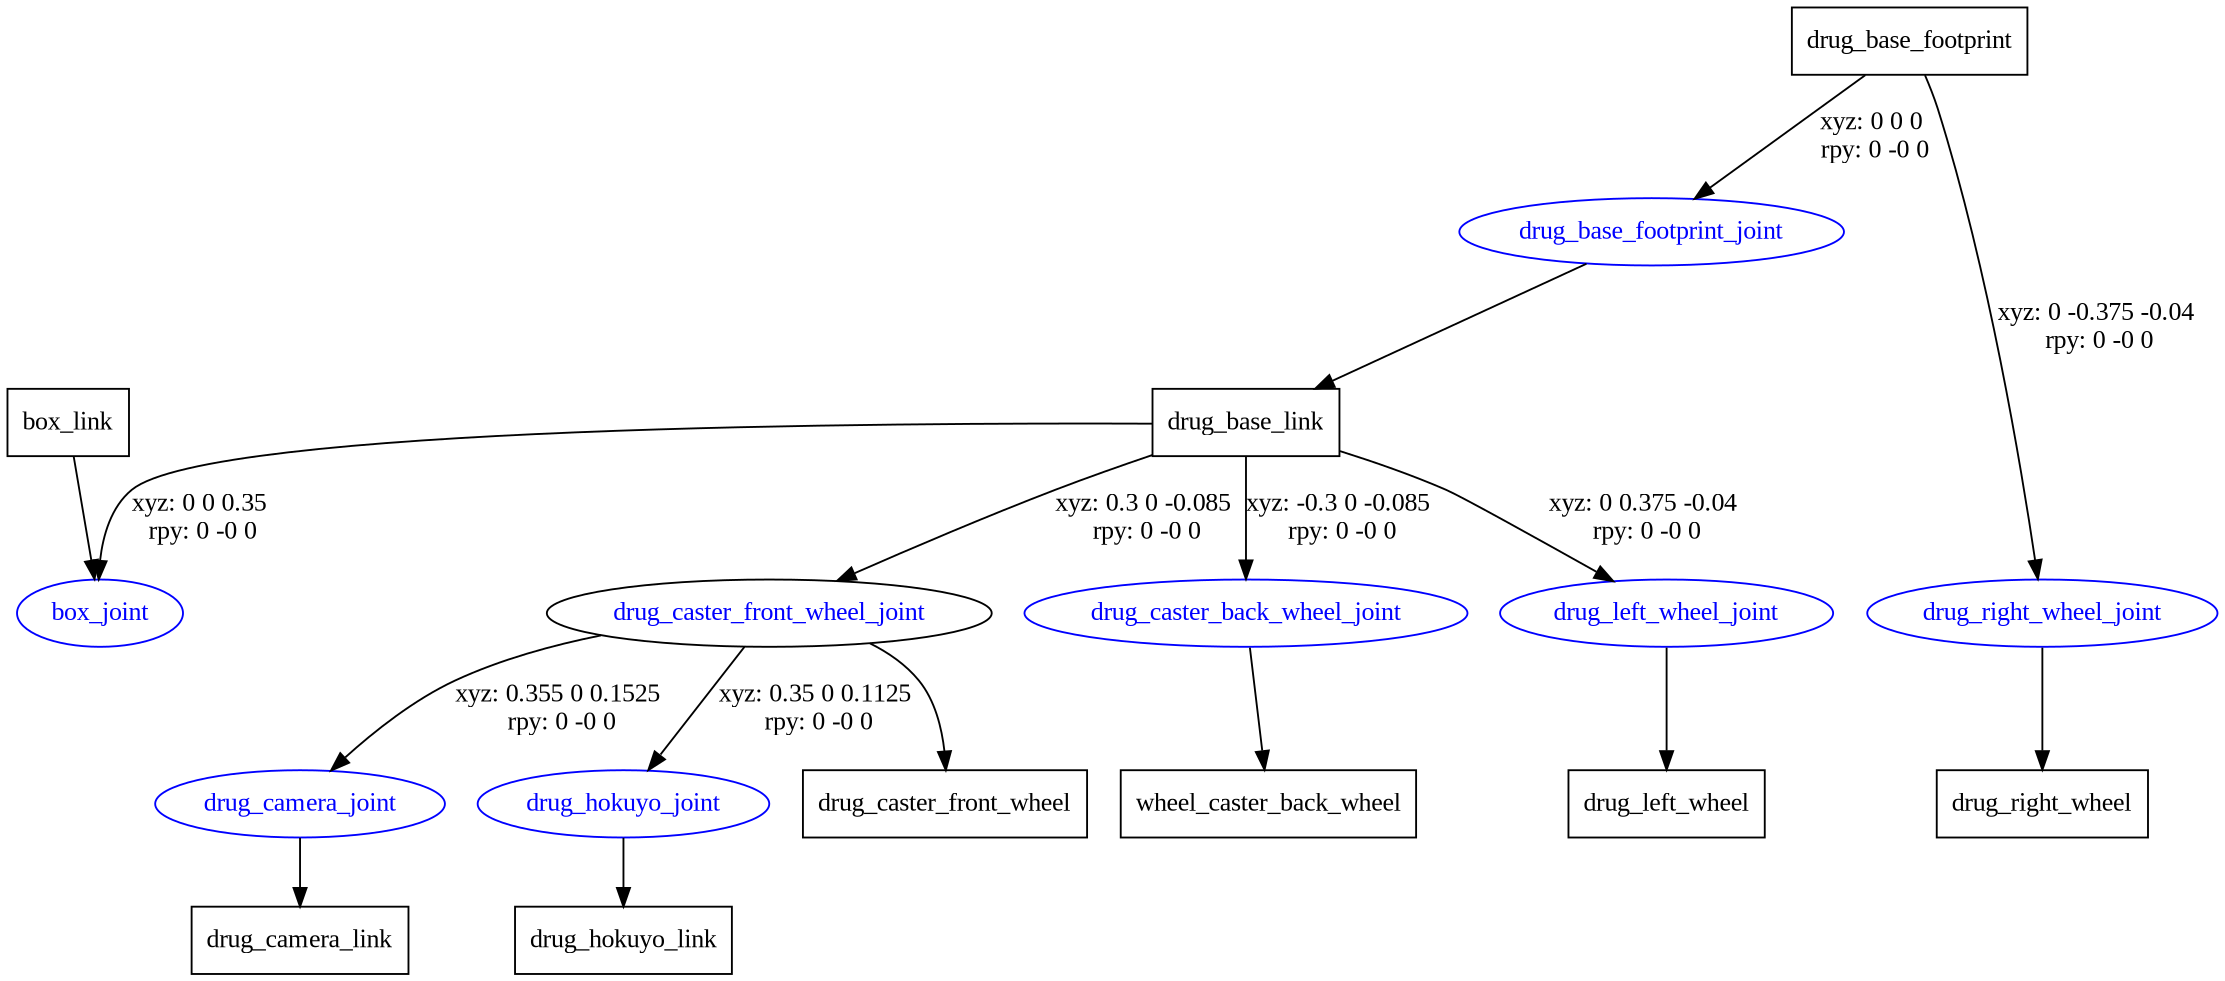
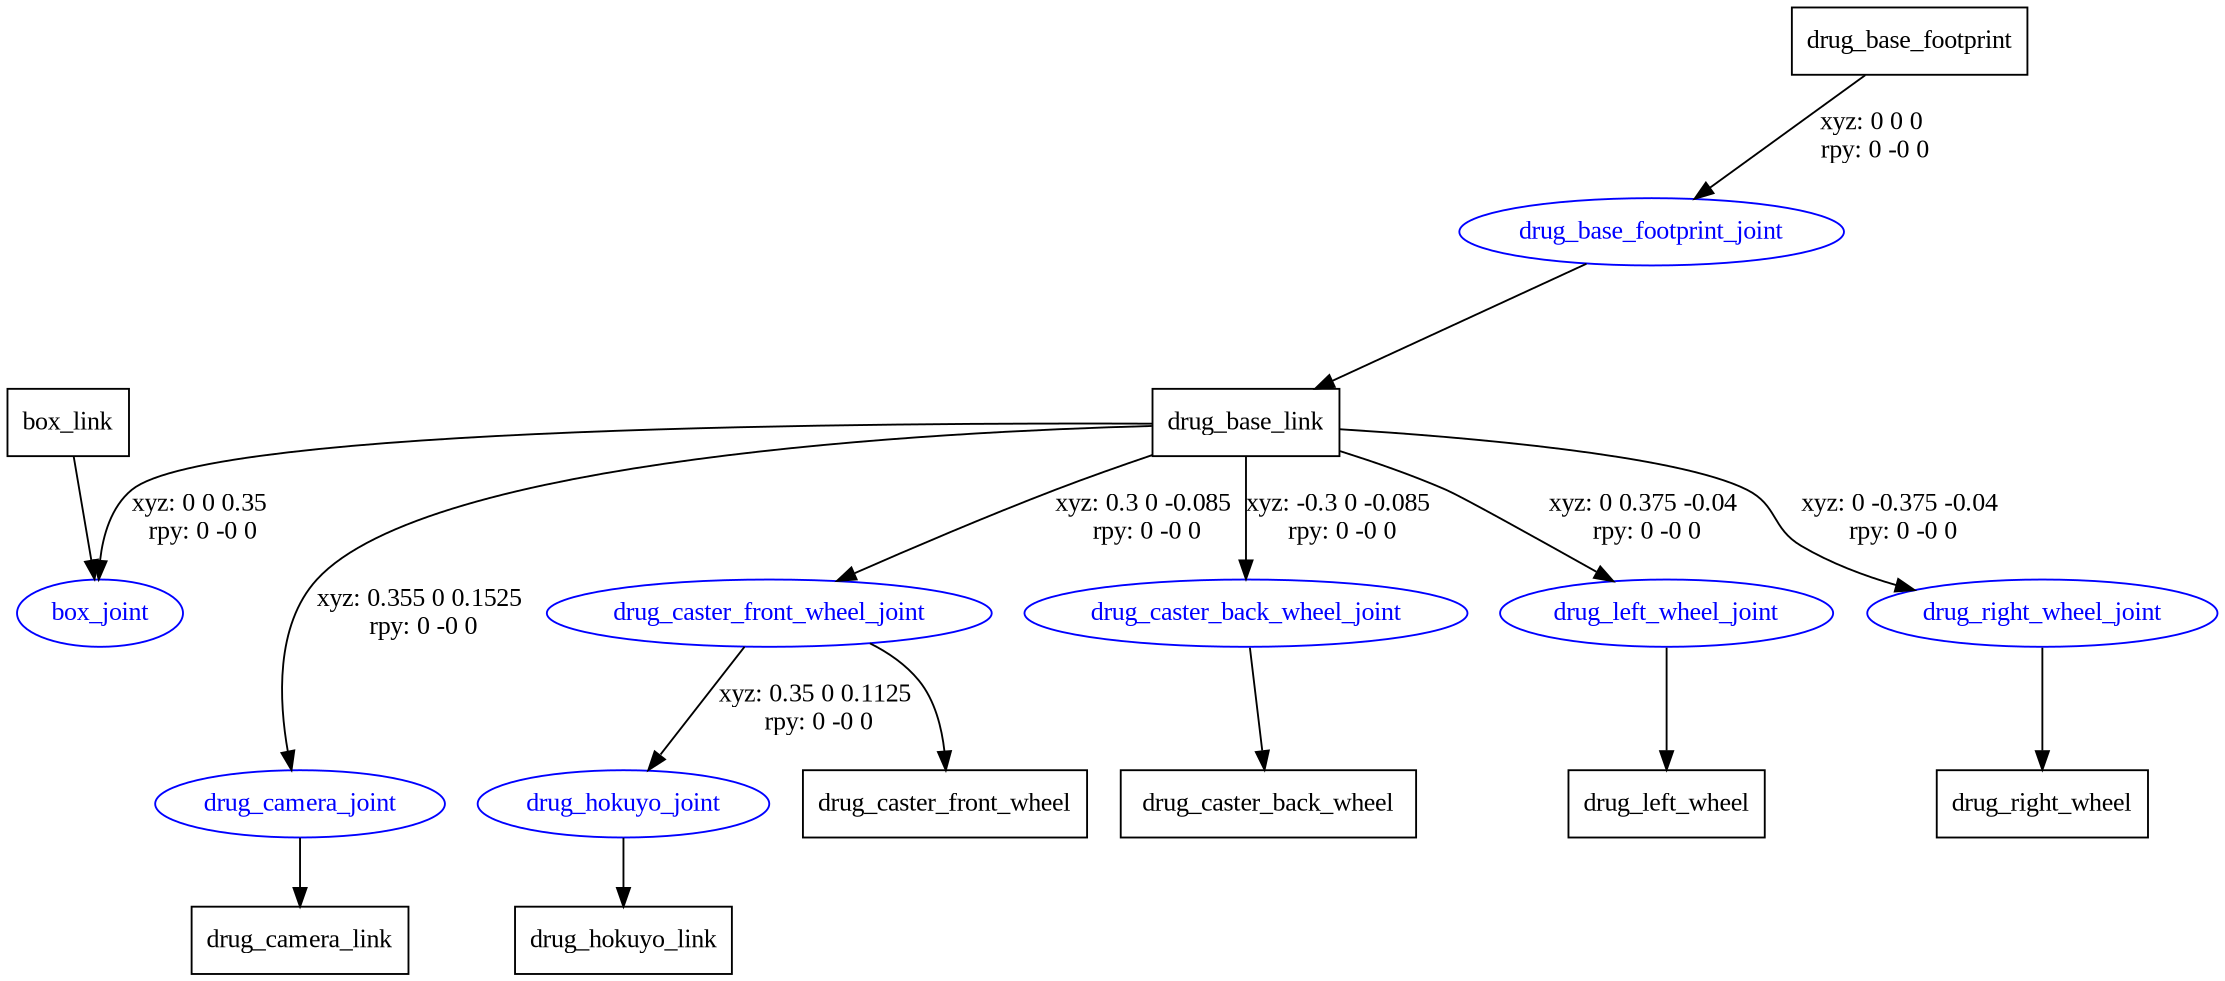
(1991, 315) -> (1636, 460)
(769, 613) -> (769, 613)
(463, 677) -> (634, 469)
(1268, 804) -> (1268, 804)
